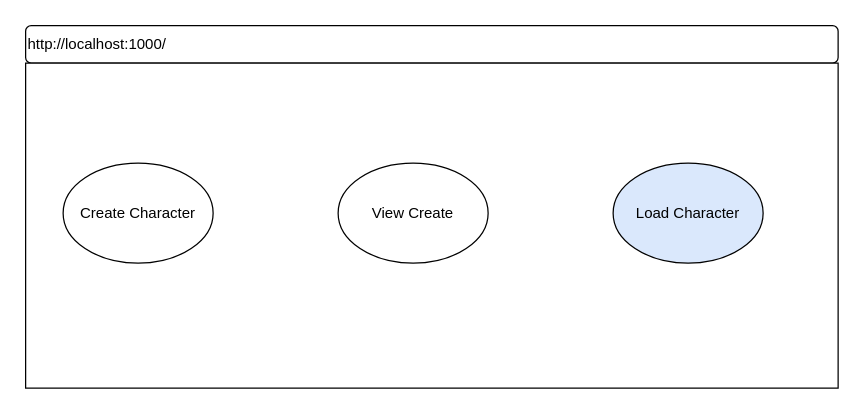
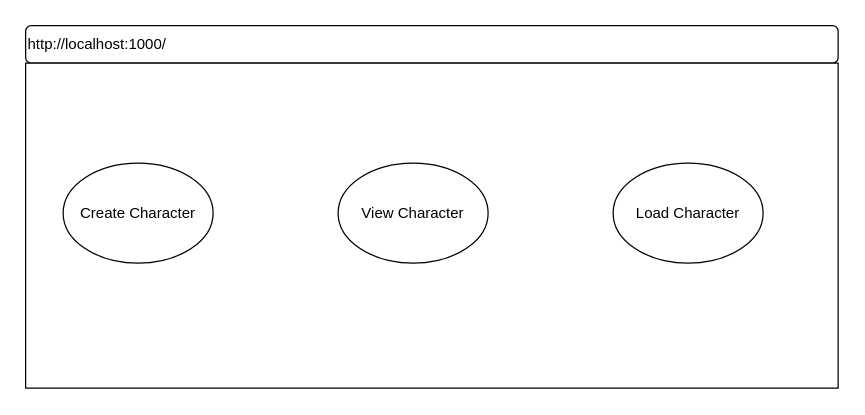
(413, 213) -> (413, 213)
(688, 213) -> (688, 213)
